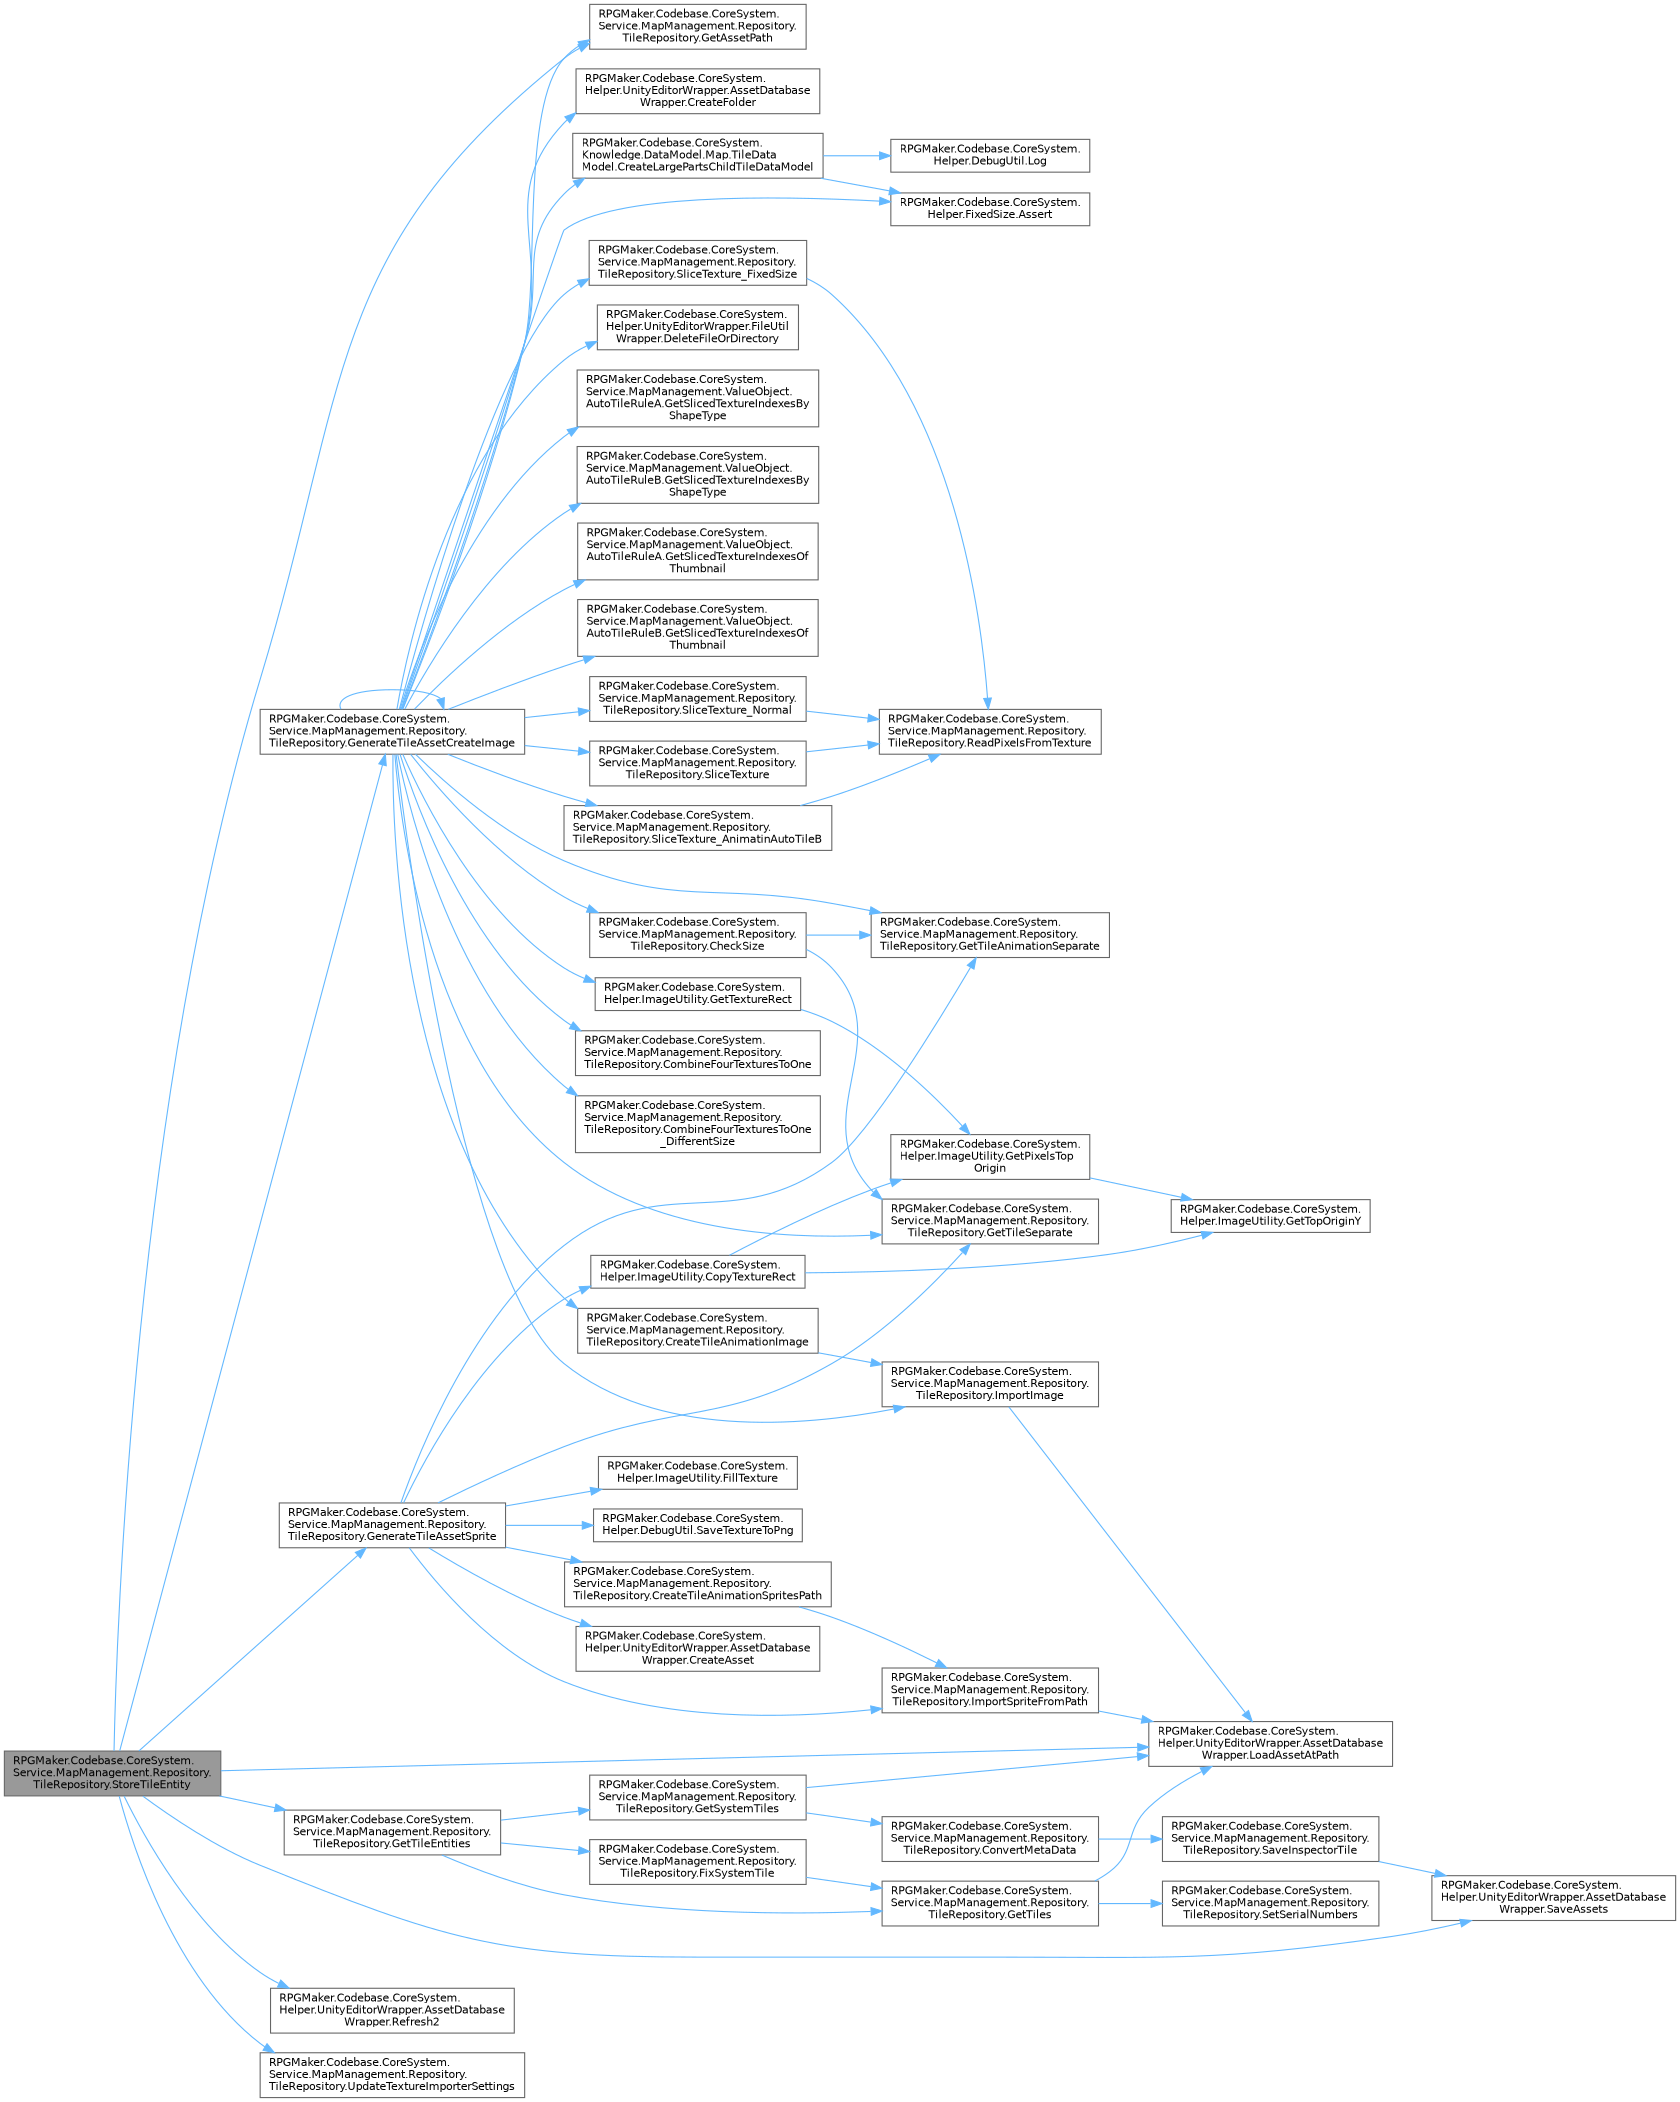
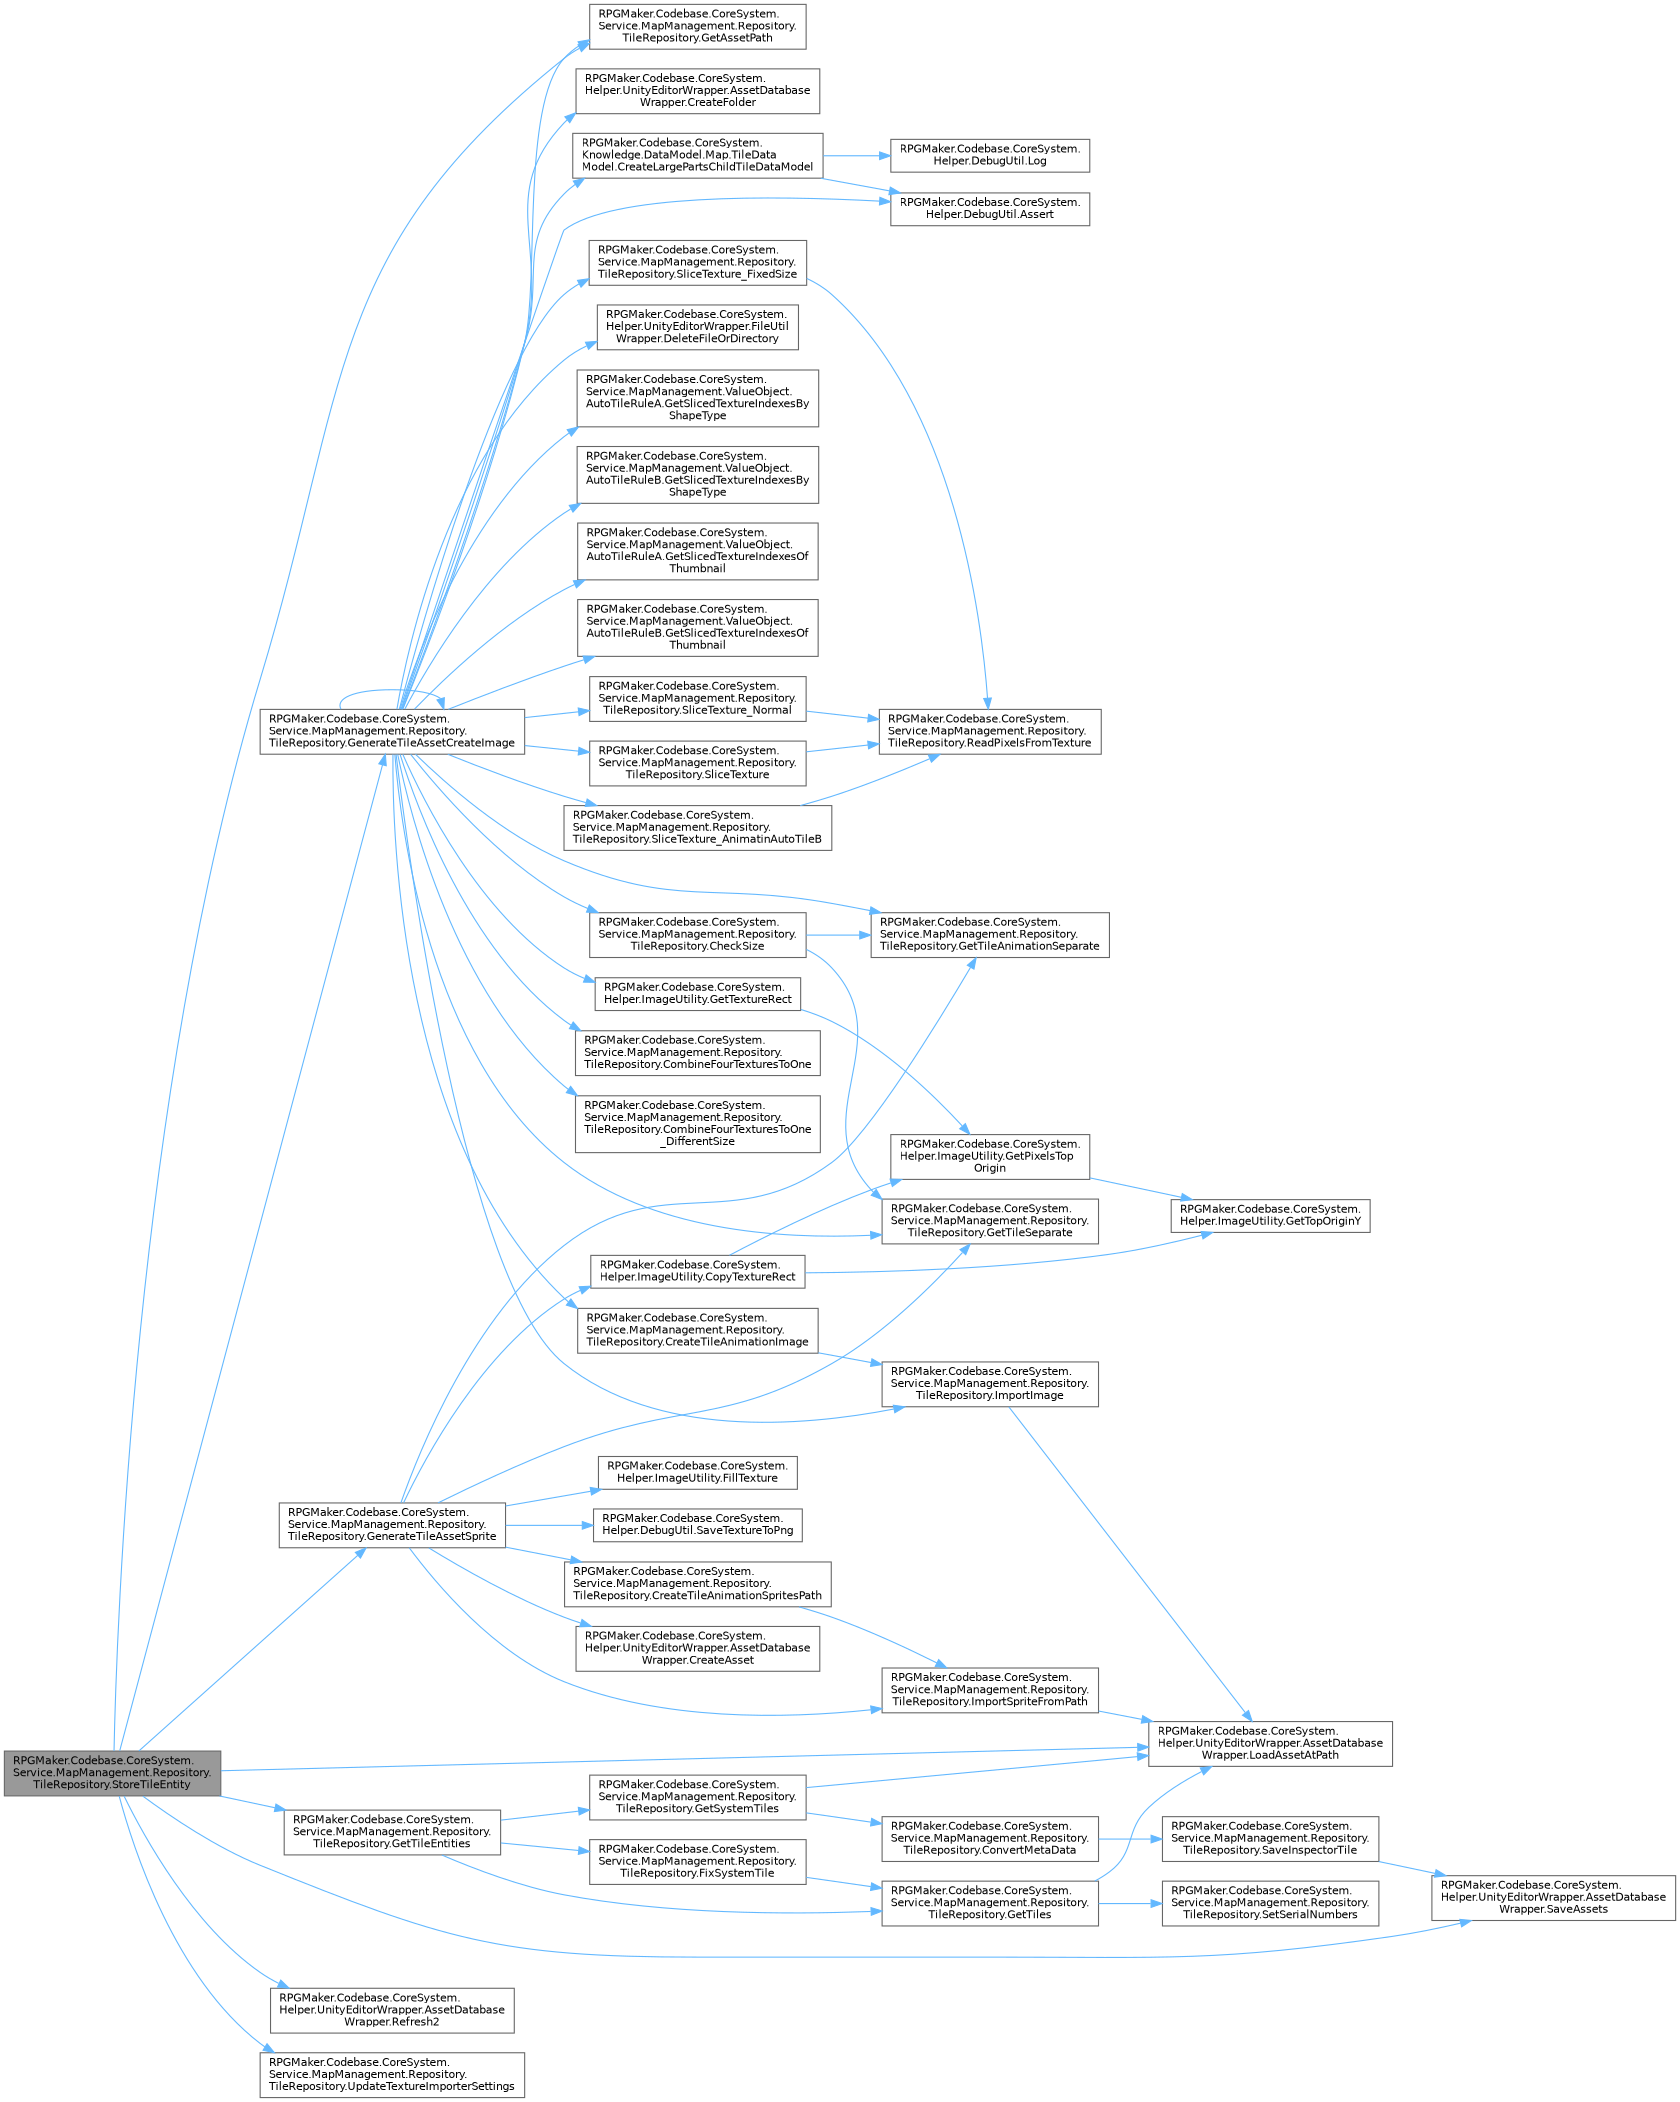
(990, 209) -> (990, 209)
